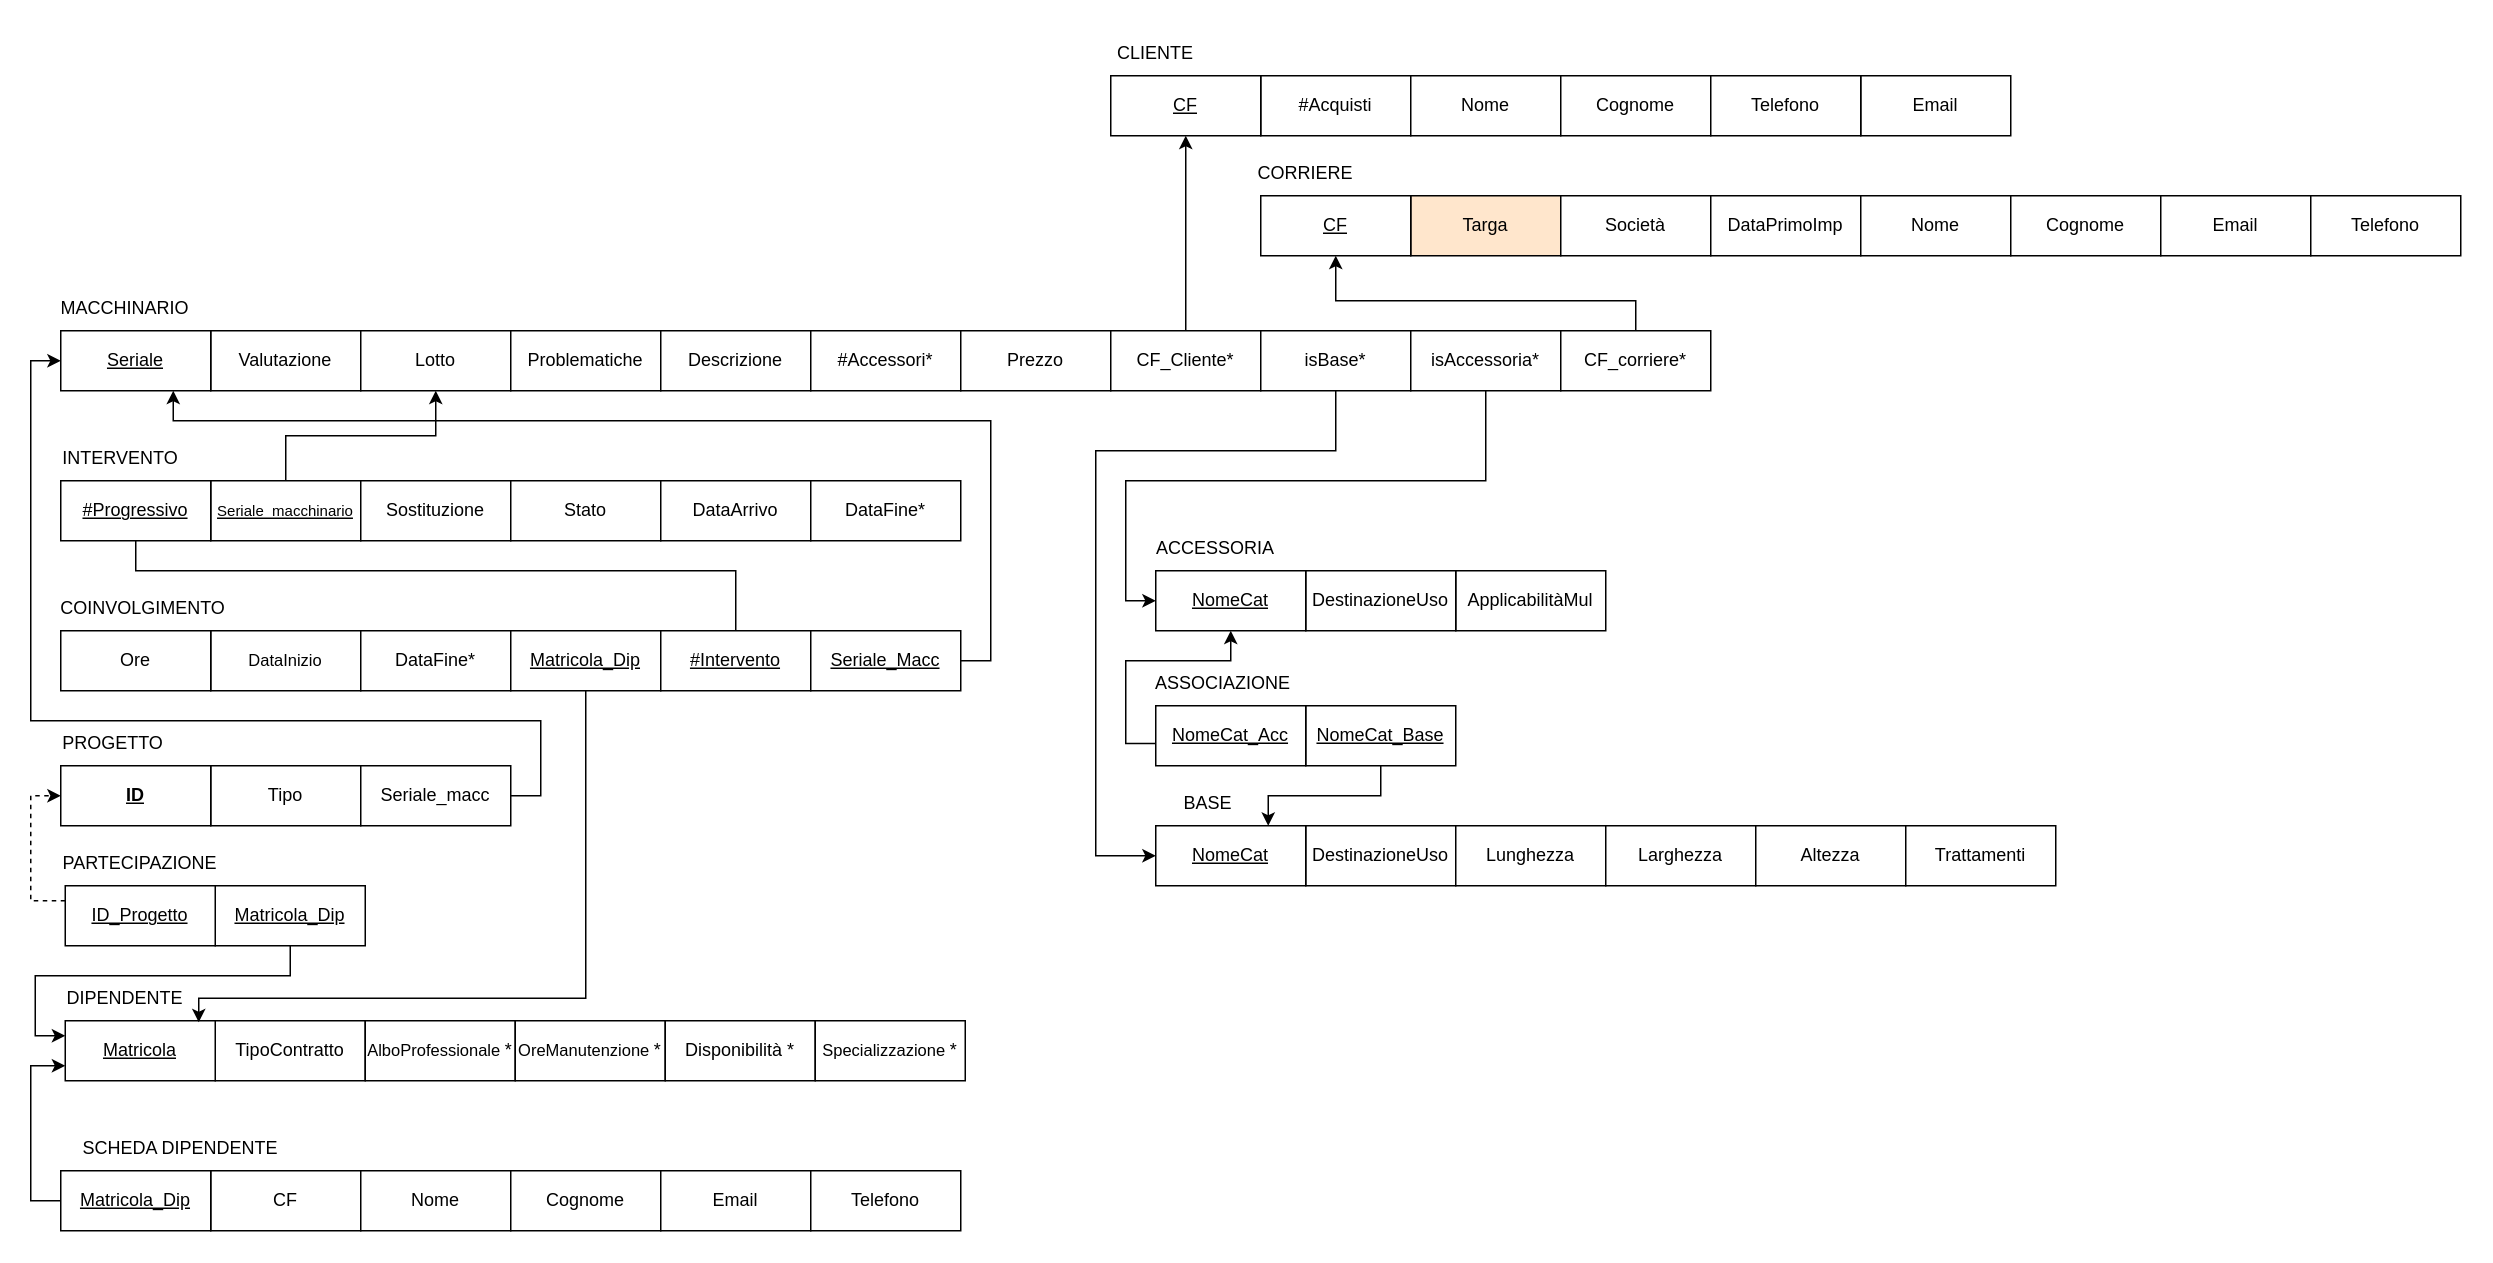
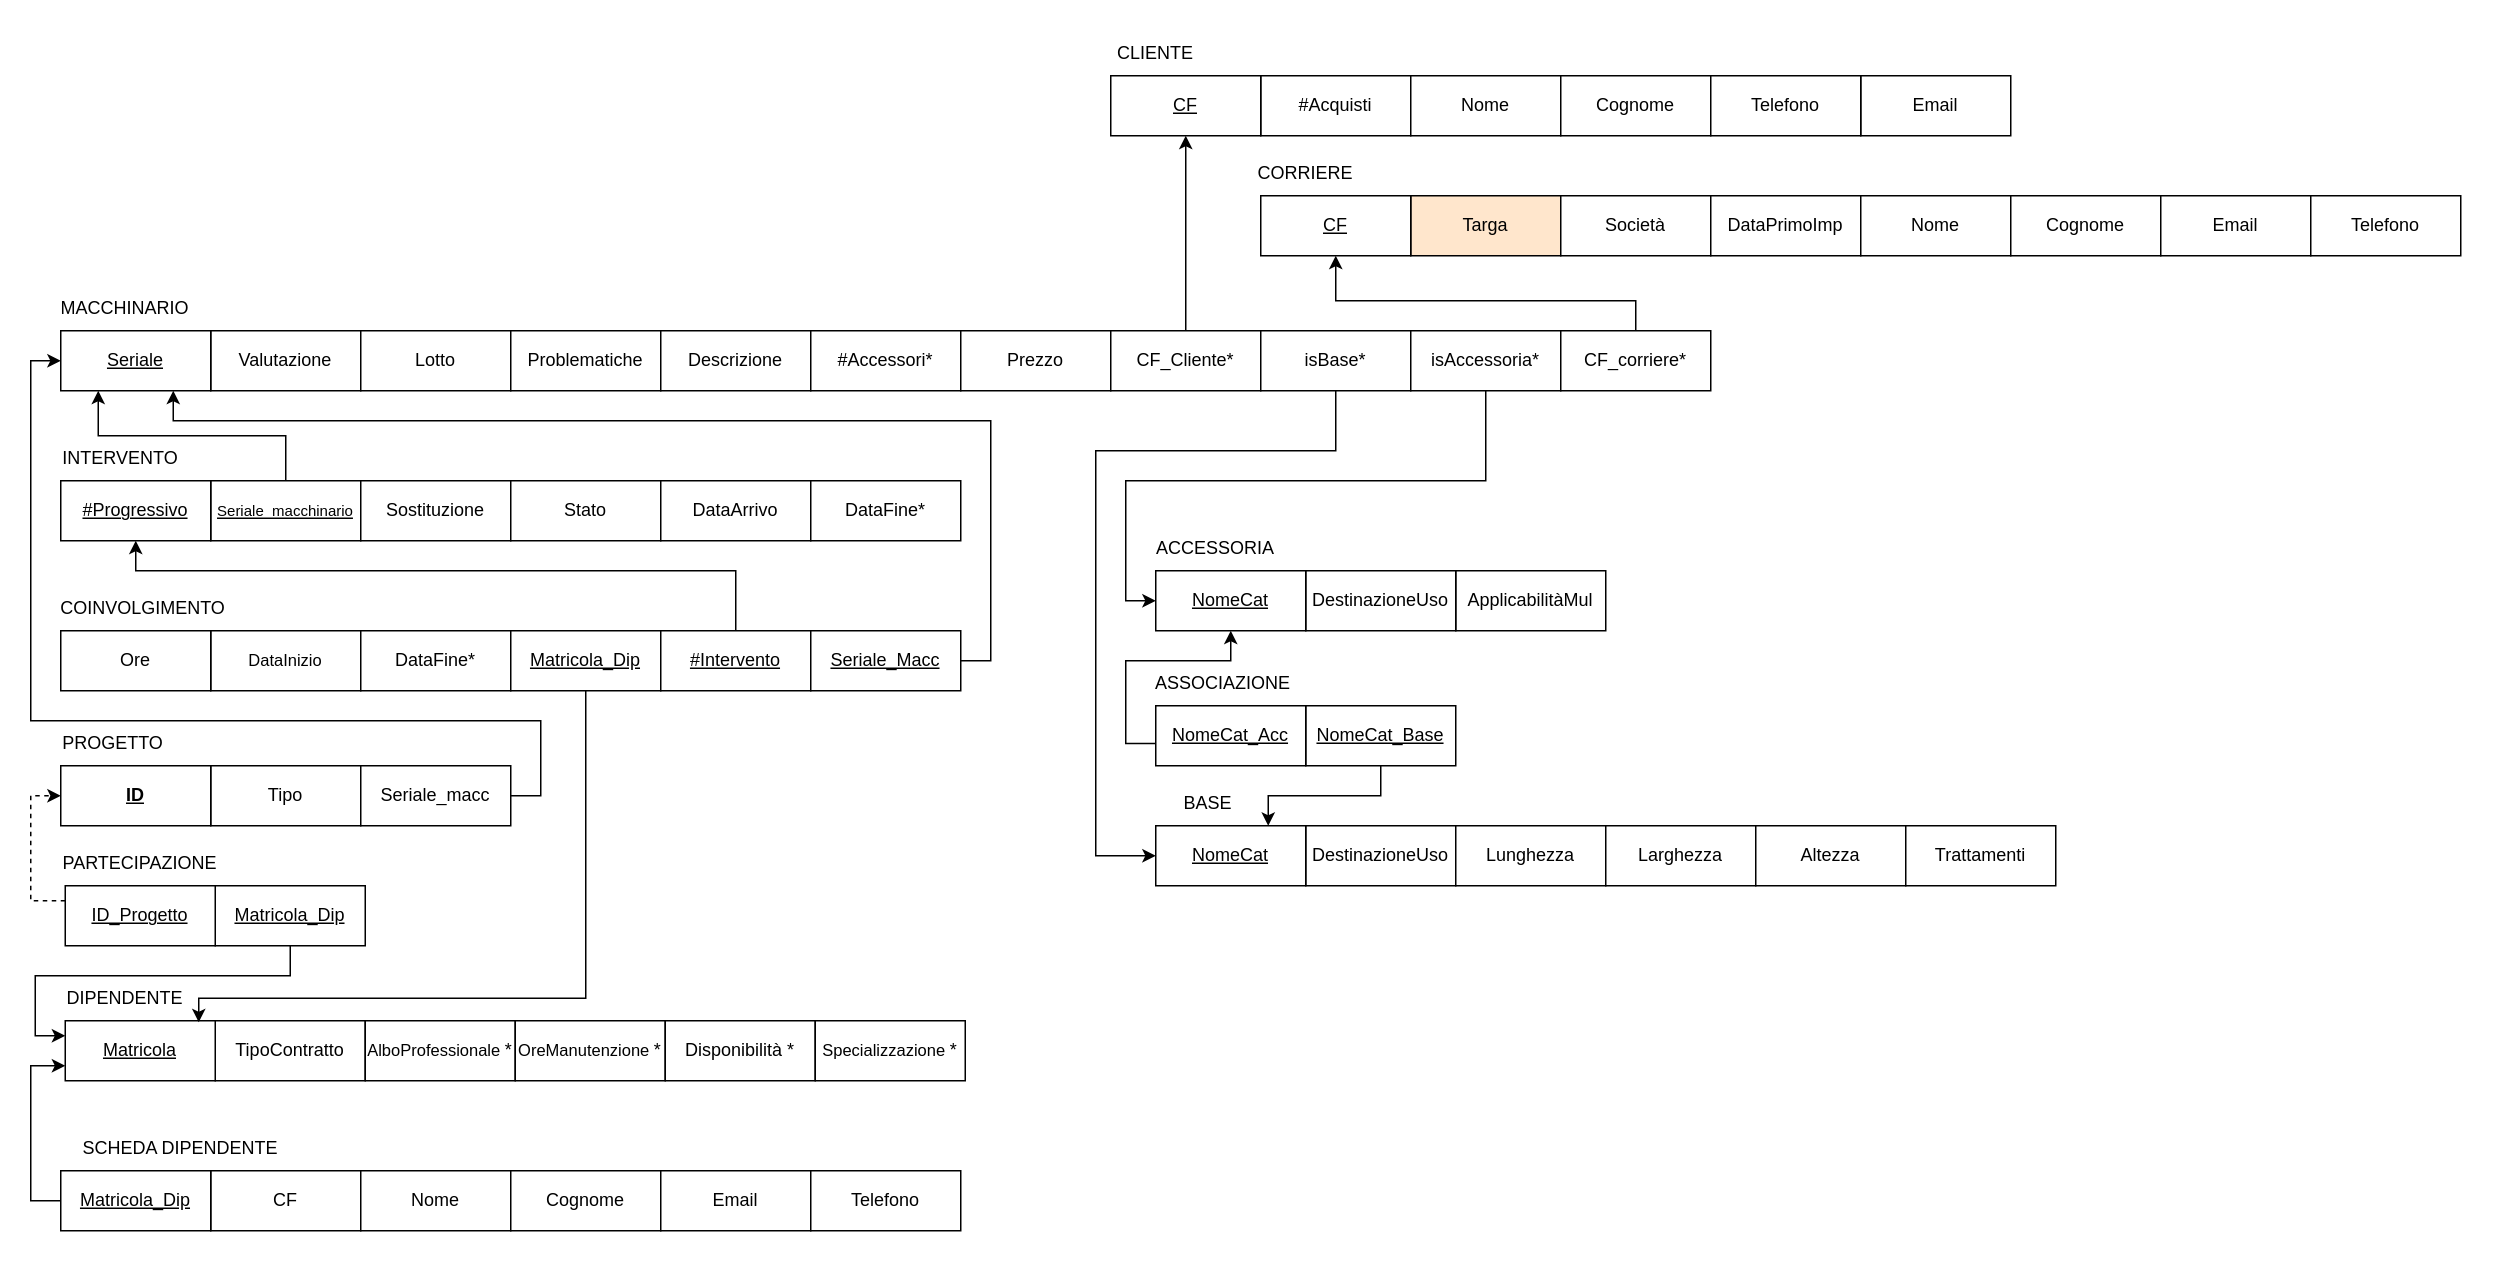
(377, 436) -> (175, 436)
(136, 547) -> (136, 552)
